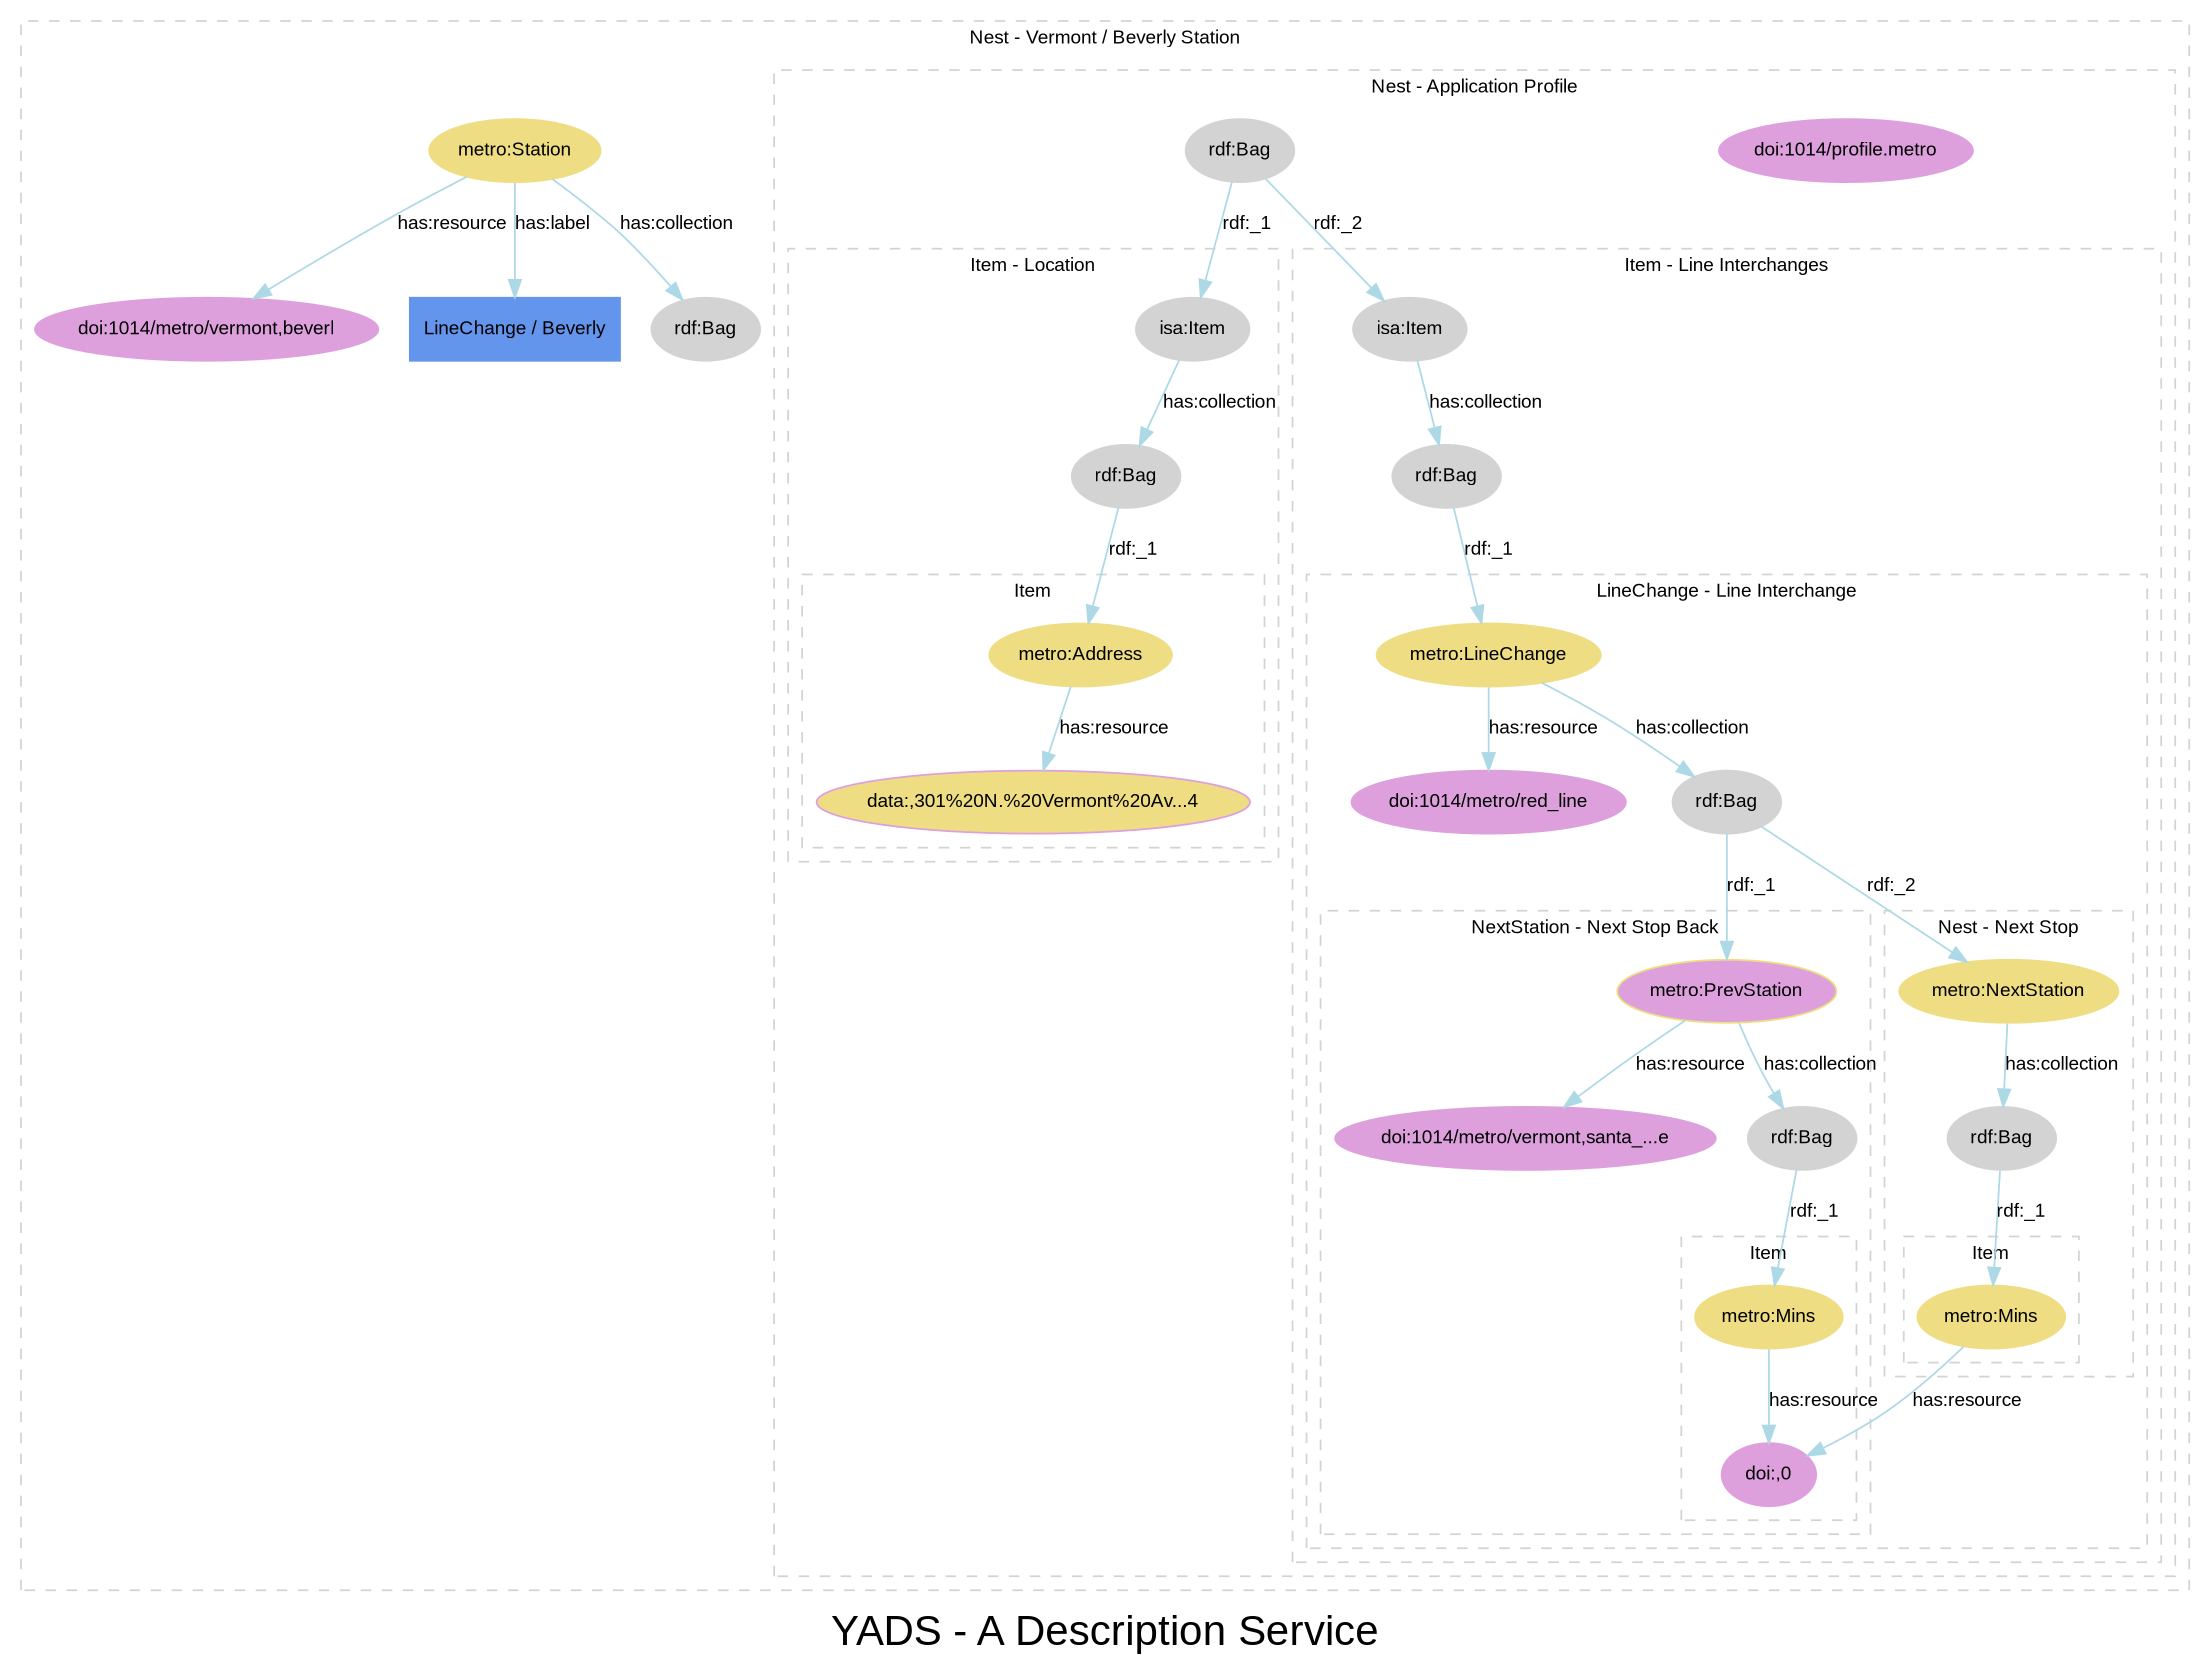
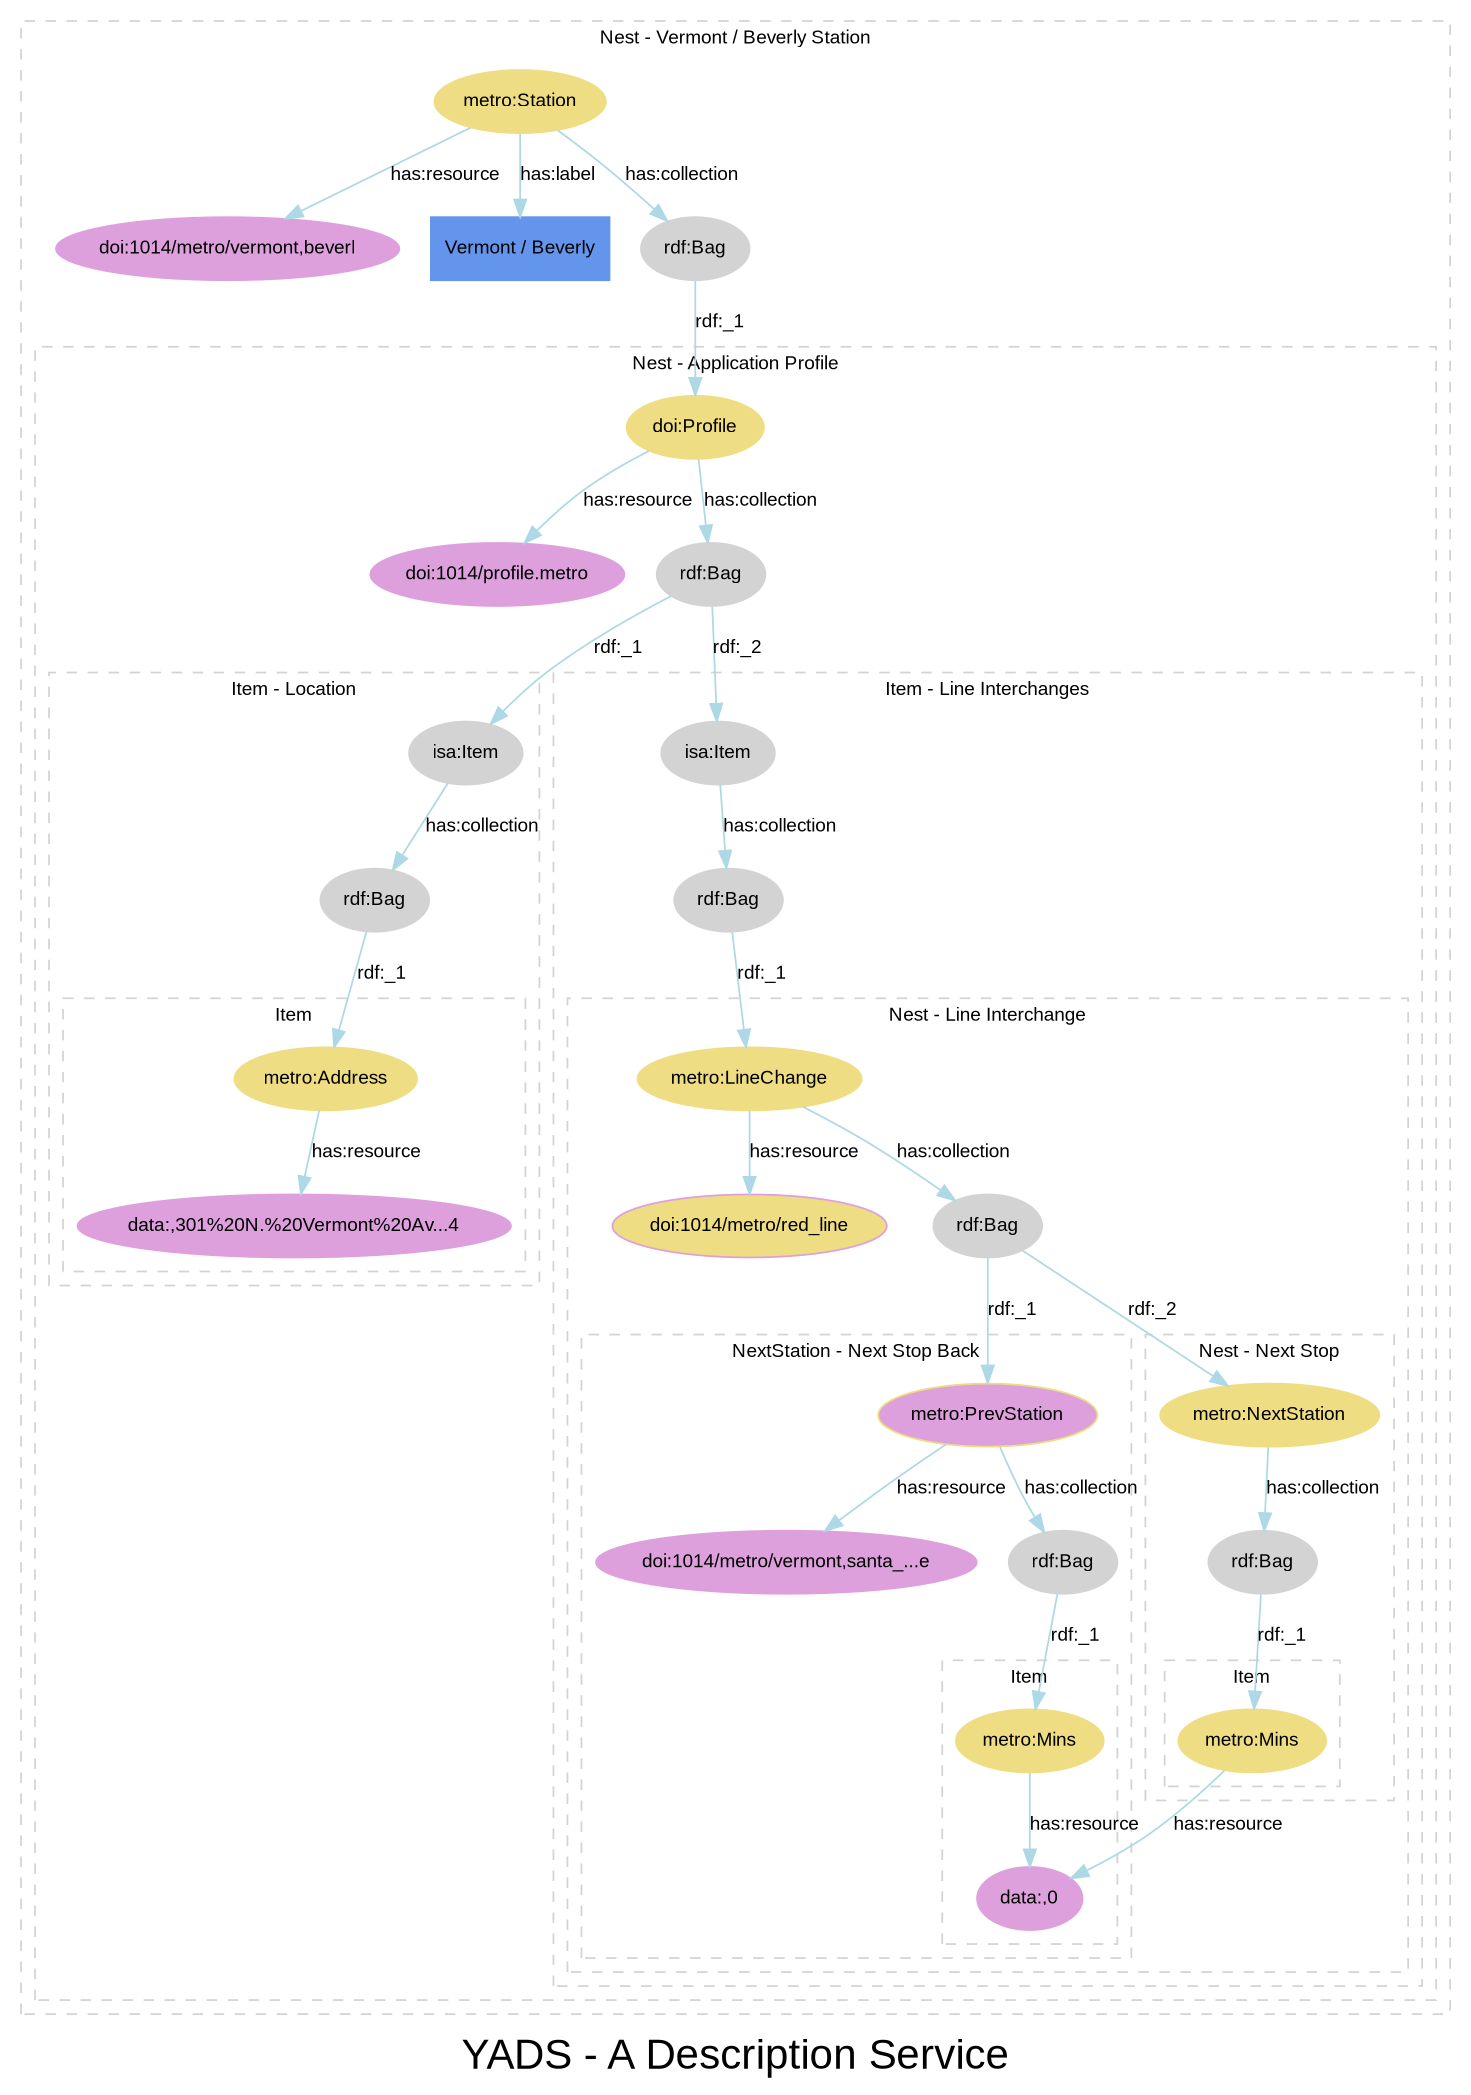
(515, 329) -> (520, 249)
none -> (695, 427)
(1727, 592) -> (988, 1016)
(1033, 802) -> (294, 1226)
(1489, 802) -> (750, 1226)
(1769, 1475) -> (1030, 1899)
